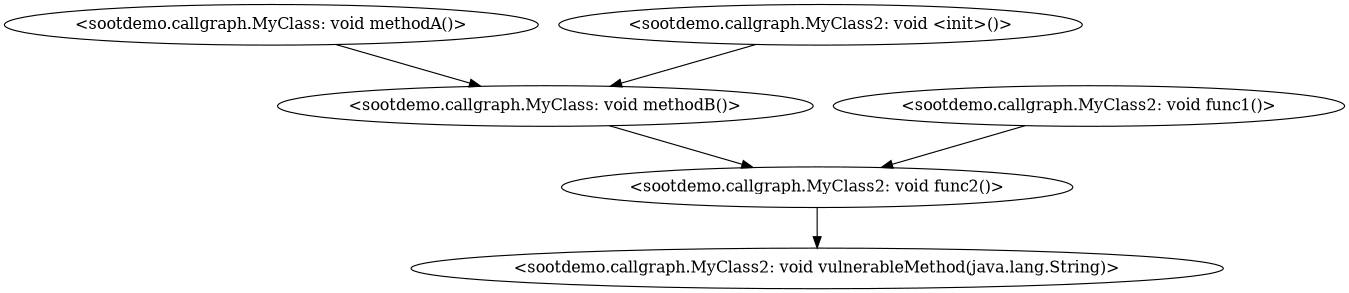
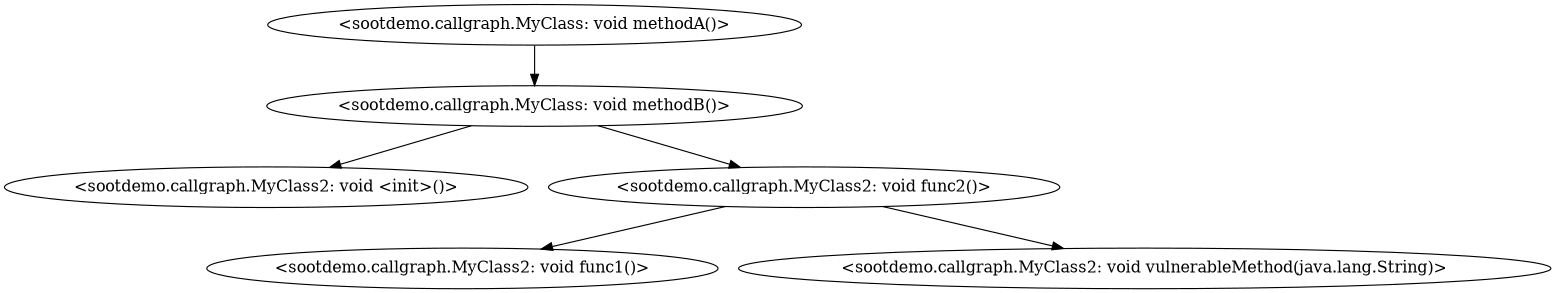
(689, 64) -> (406, 145)
(959, 145) -> (639, 227)
